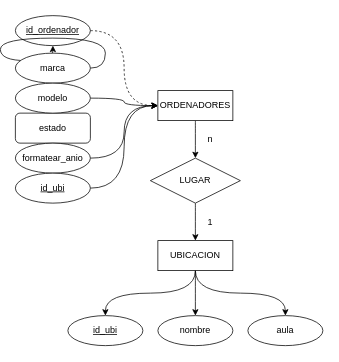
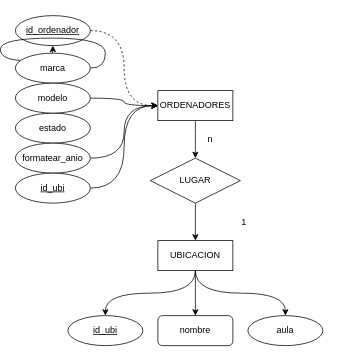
(53, 128) -> (53, 128)
(210, 222) -> (244, 222)
(195, 330) -> (195, 330)
